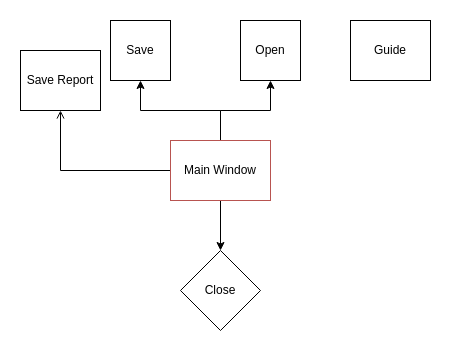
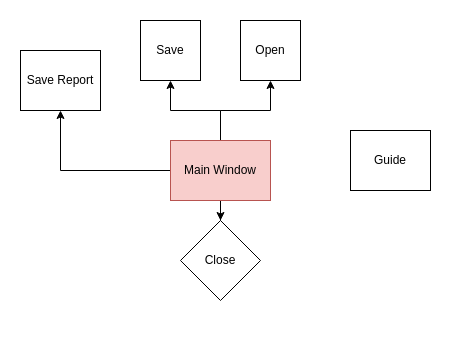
(141, 51) -> (171, 51)
(391, 51) -> (391, 161)
(61, 116) -> (61, 118)
(221, 171) -> (221, 171)
(221, 291) -> (221, 261)
